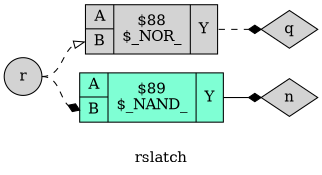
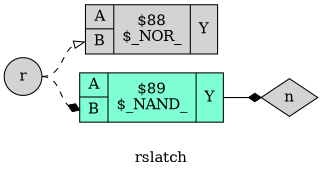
(289, 29) -> none
